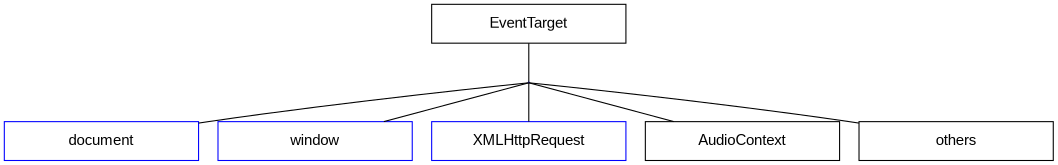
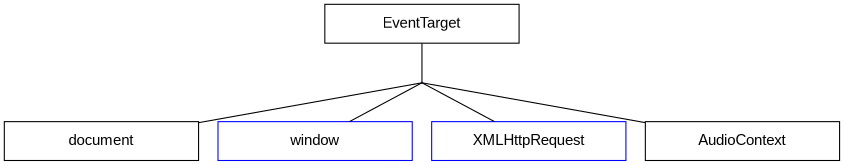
(101, 141) -> (101, 141)
(956, 141) -> none
